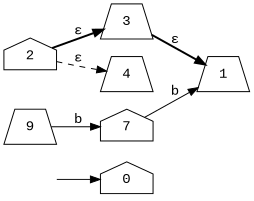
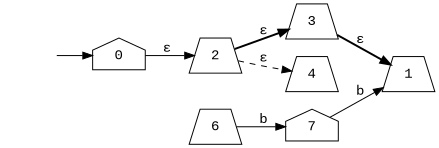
(30, 56) -> (215, 56)
none -> (165, 56)
(30, 127) -> (215, 127)
